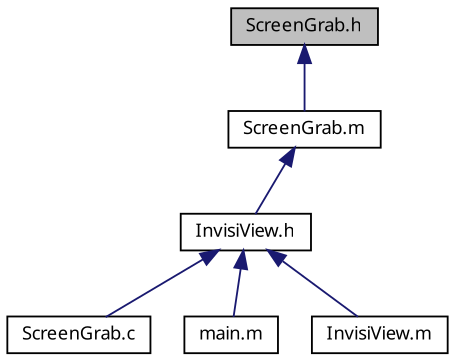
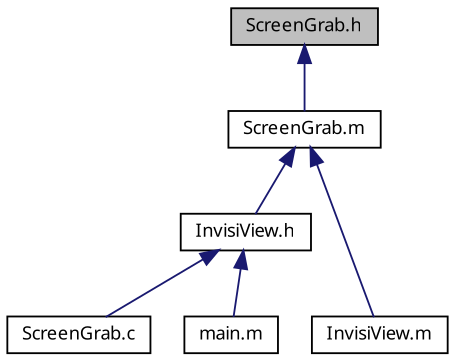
(320, 289) -> (345, 241)
